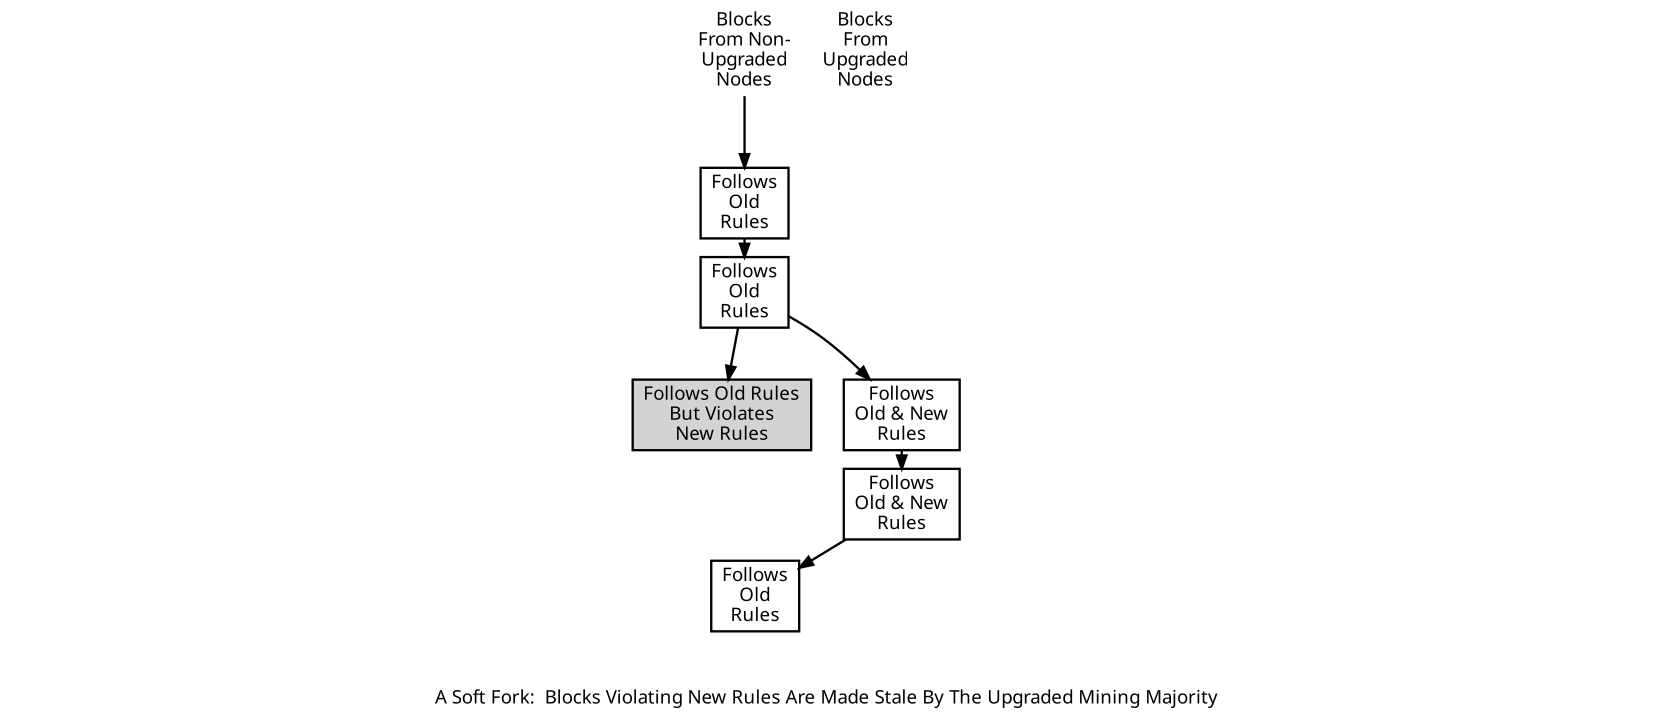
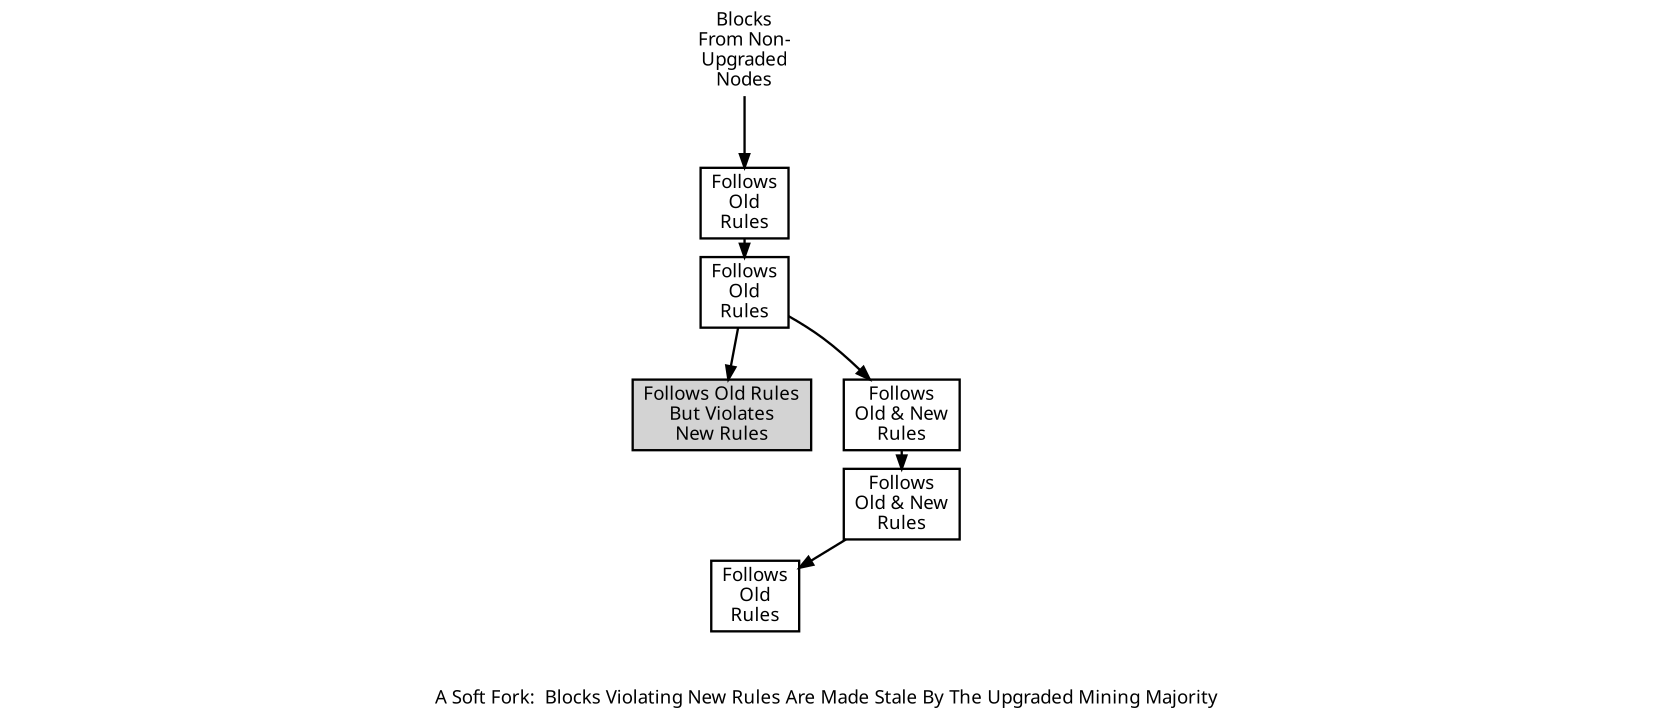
(866, 51) -> none
